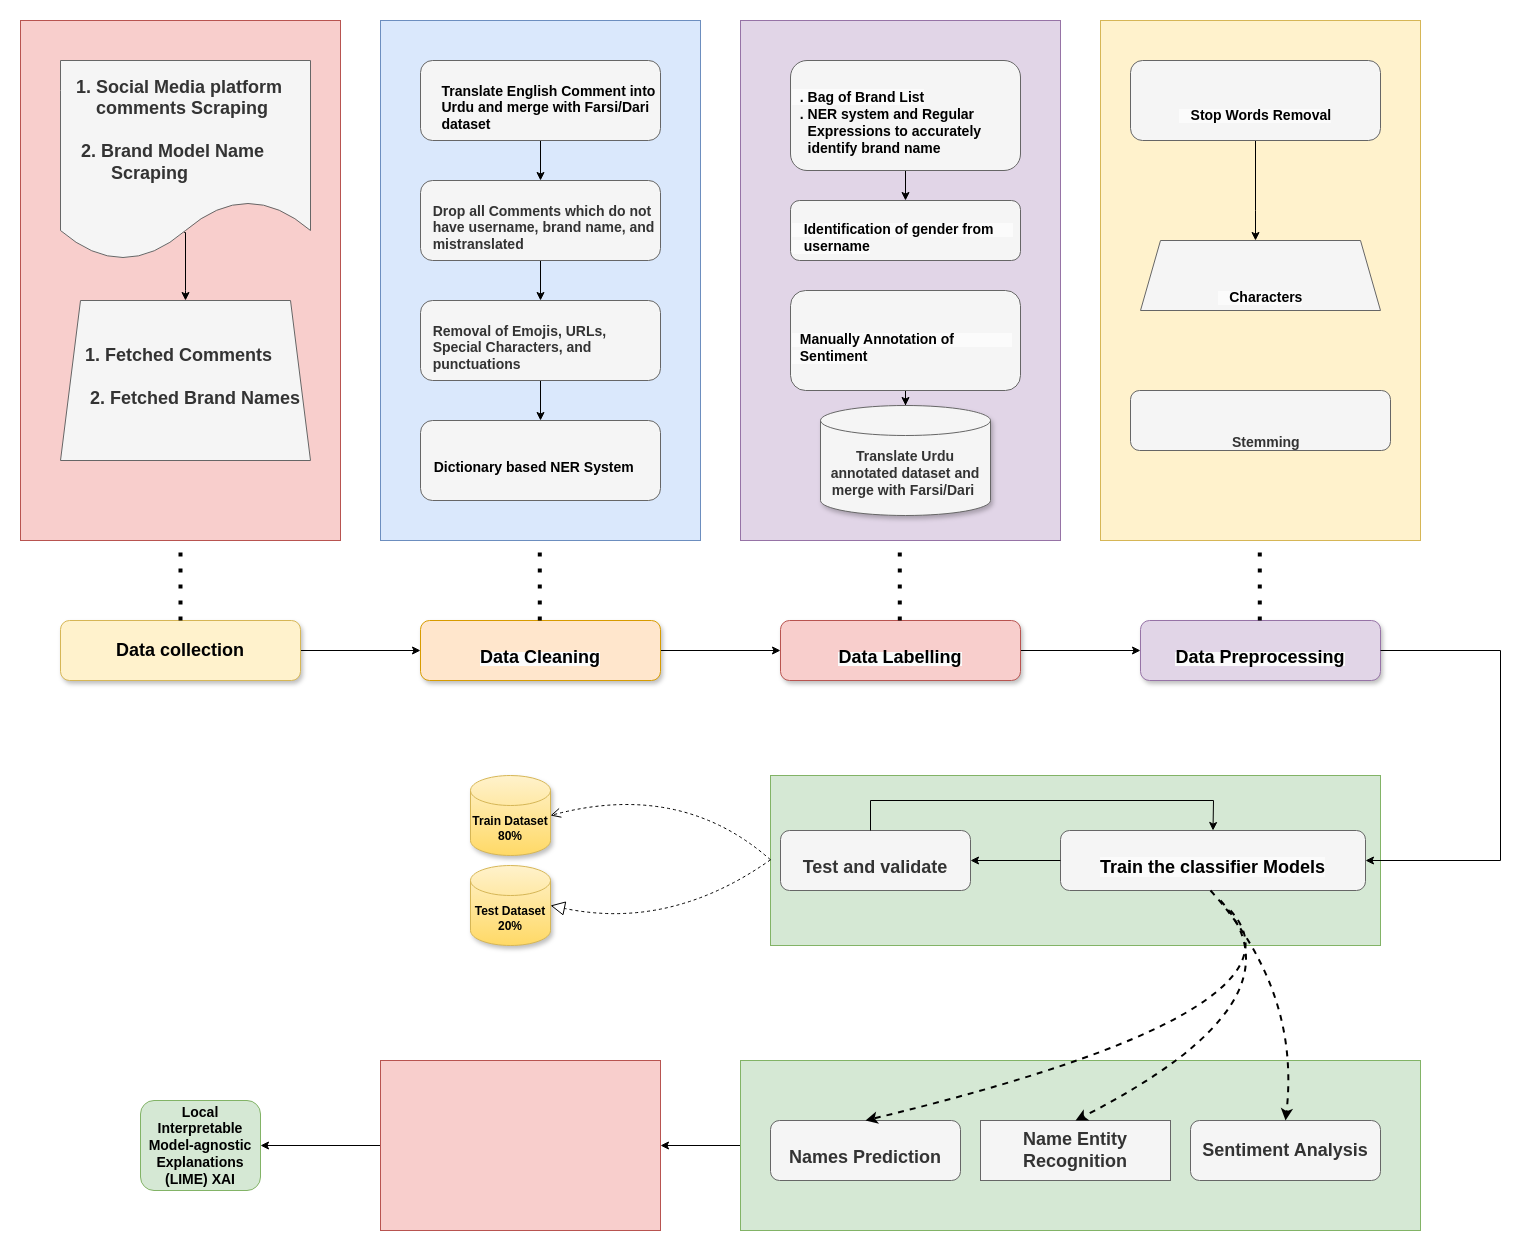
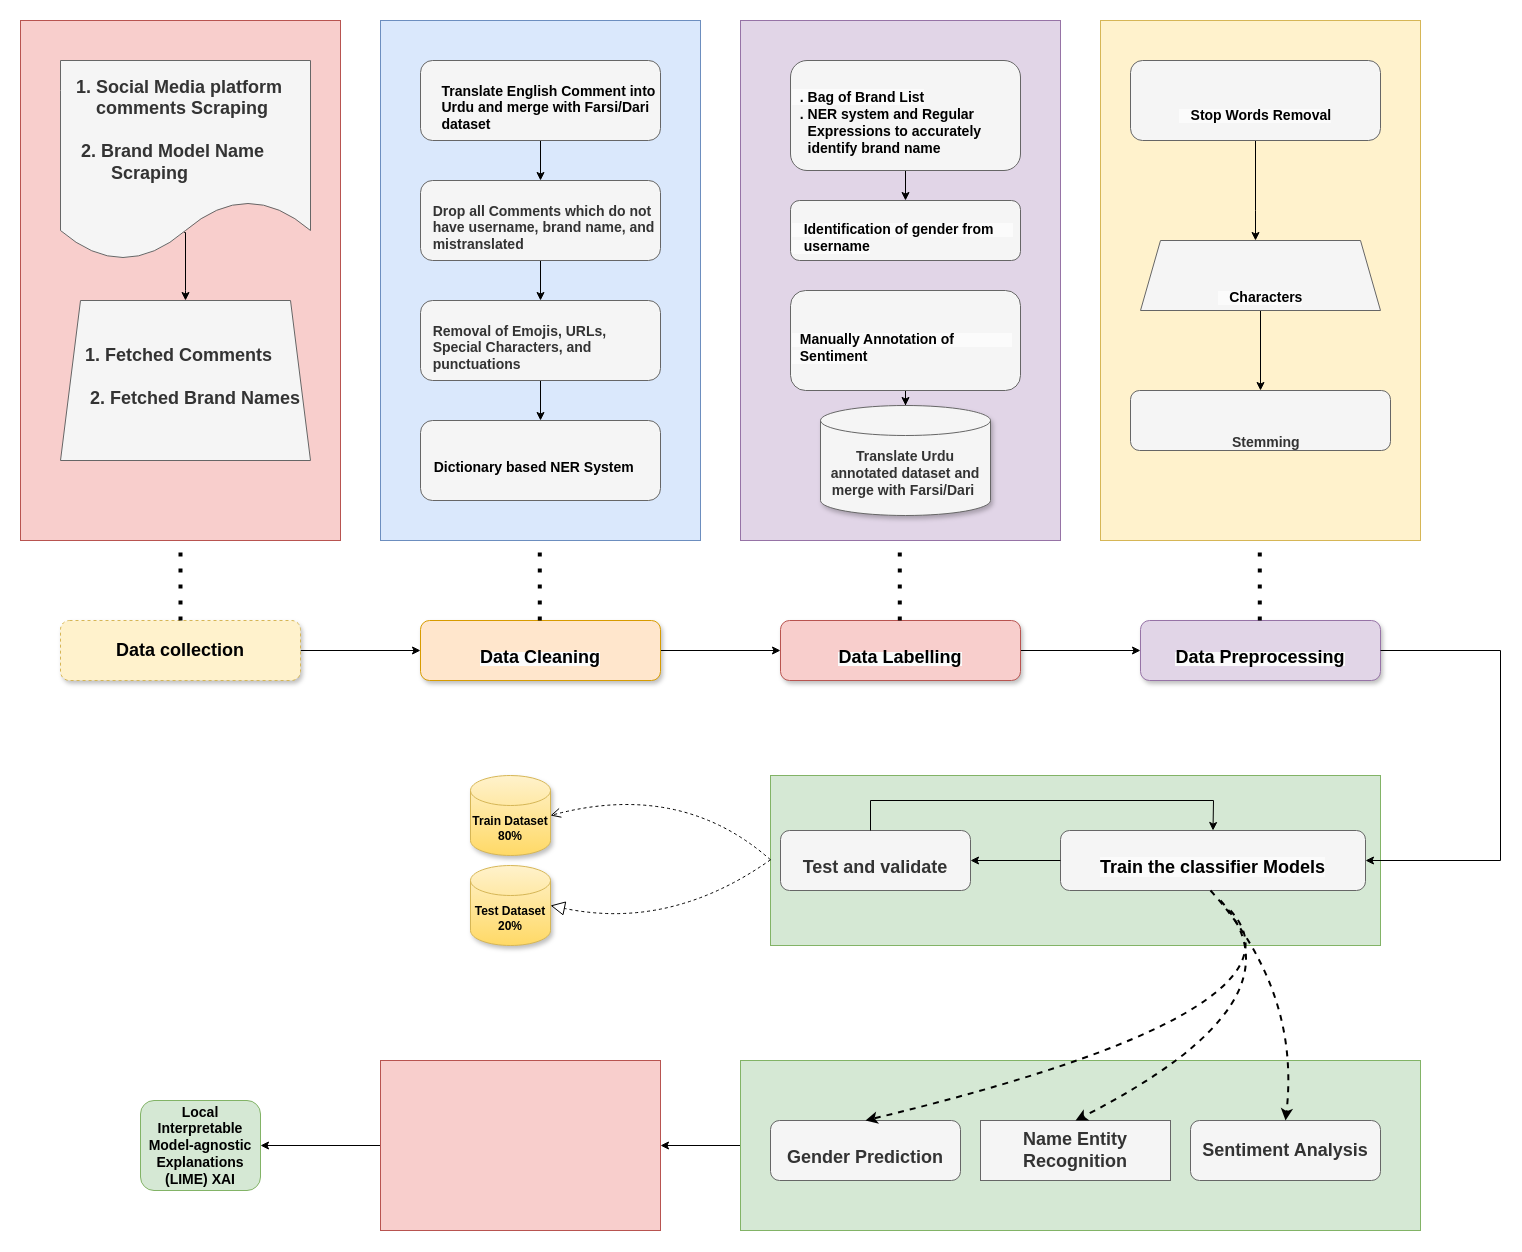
none -> (1261, 347)
(181, 651) -> (181, 651)
(866, 1151) -> (866, 1151)
